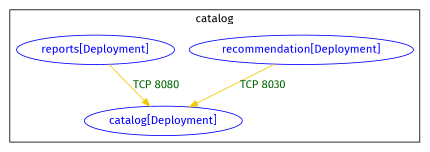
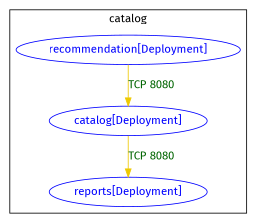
(126, 82) -> (128, 152)
(263, 85) -> (151, 85)
